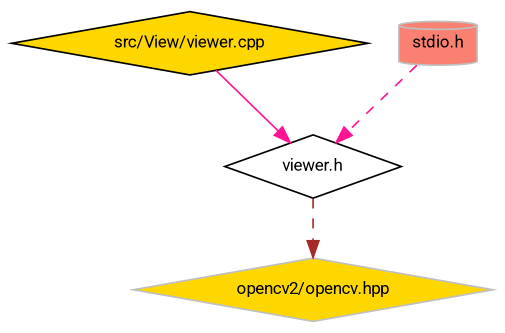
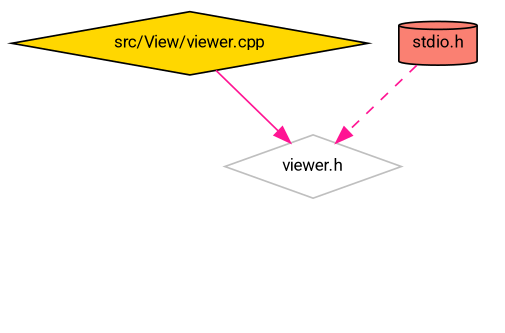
(438, 43) -> (438, 43)
(313, 167) -> (313, 167)
(313, 290) -> none
